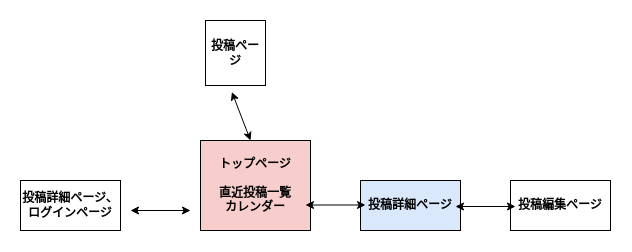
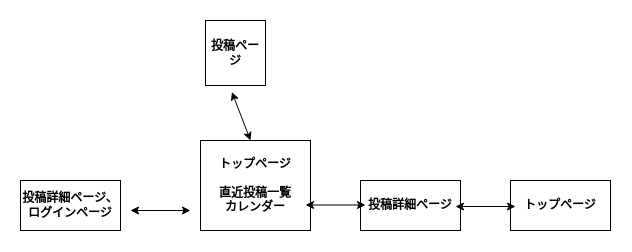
(256, 186) -> (256, 186)
(411, 206) -> (411, 206)
(561, 206) -> (561, 206)
